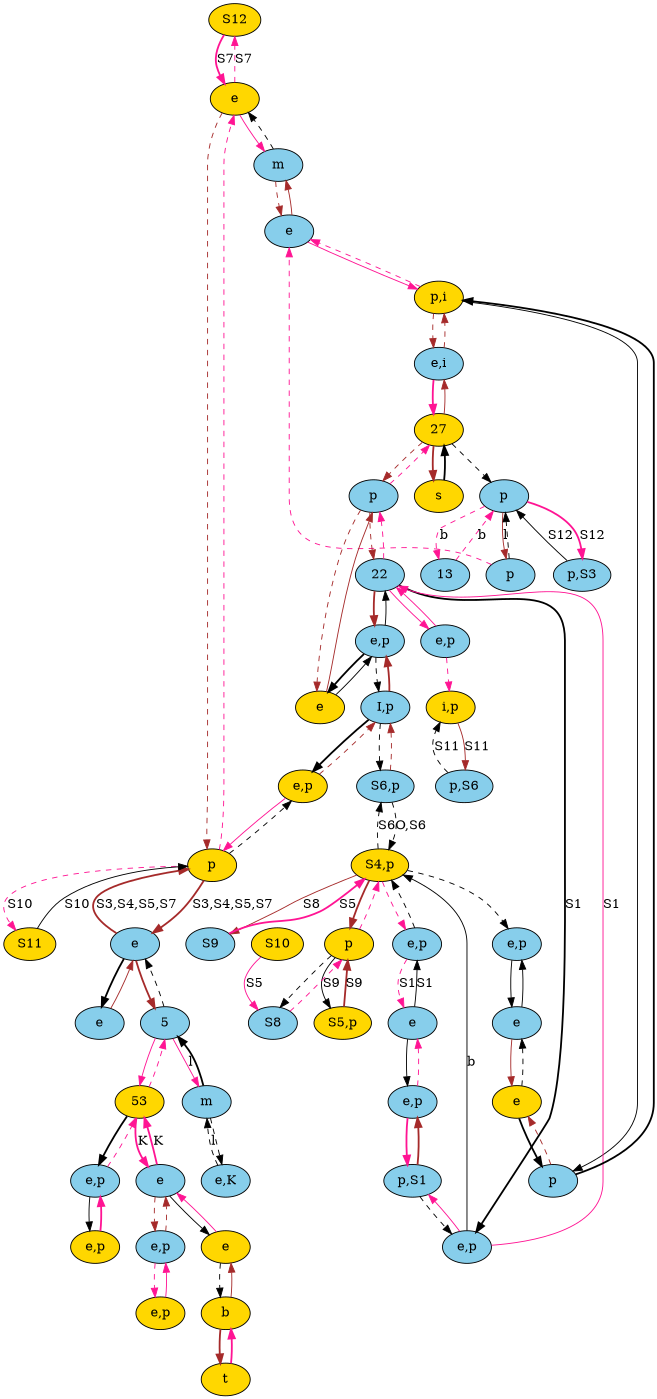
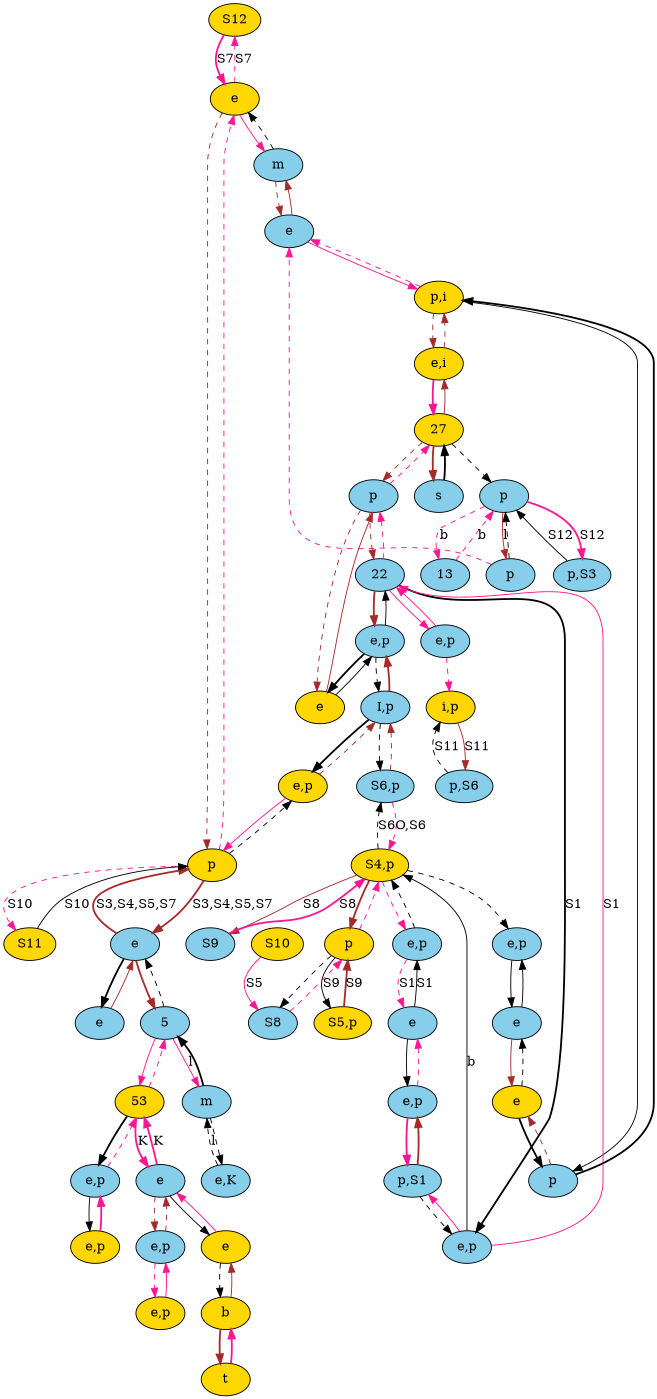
(439, 364) -> (439, 364)
(439, 496) -> (439, 496)
(396, 822) -> (396, 822)
(348, 905) -> (348, 905)
